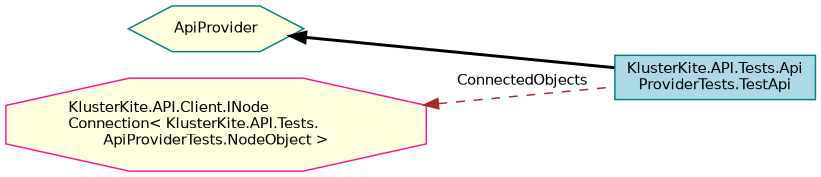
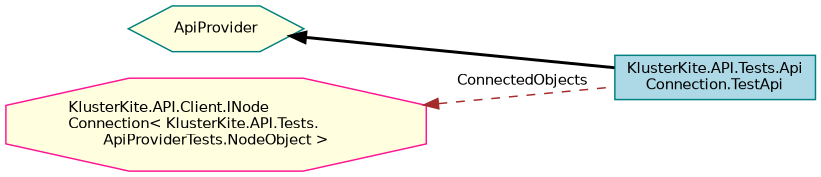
(715, 77) -> (715, 77)
